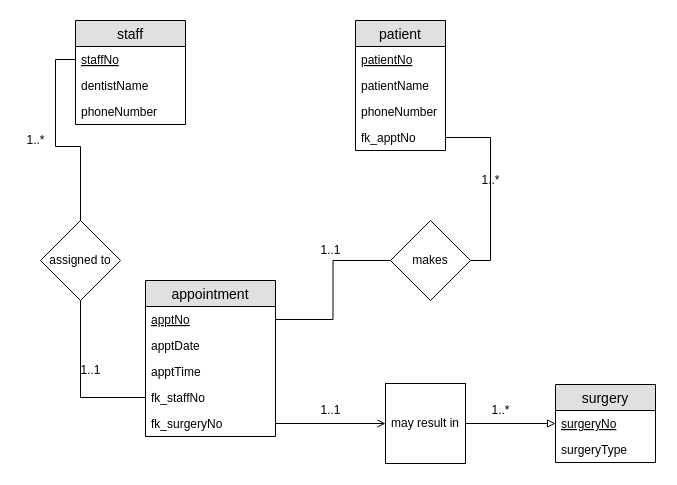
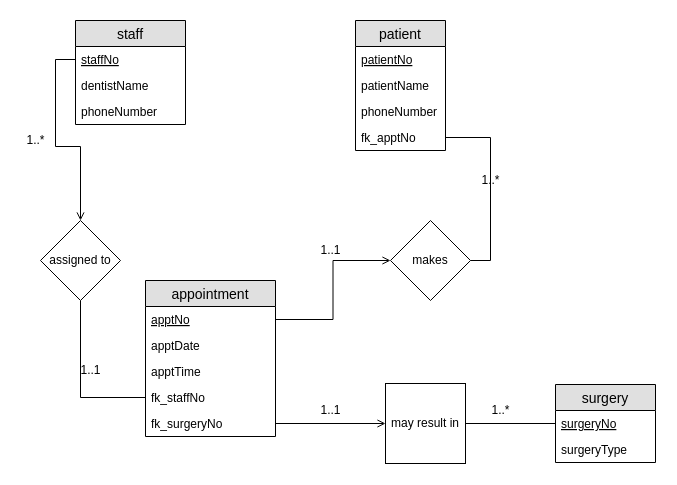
(81, 215) -> (81, 215)
(385, 261) -> (385, 261)
(546, 424) -> (550, 424)
